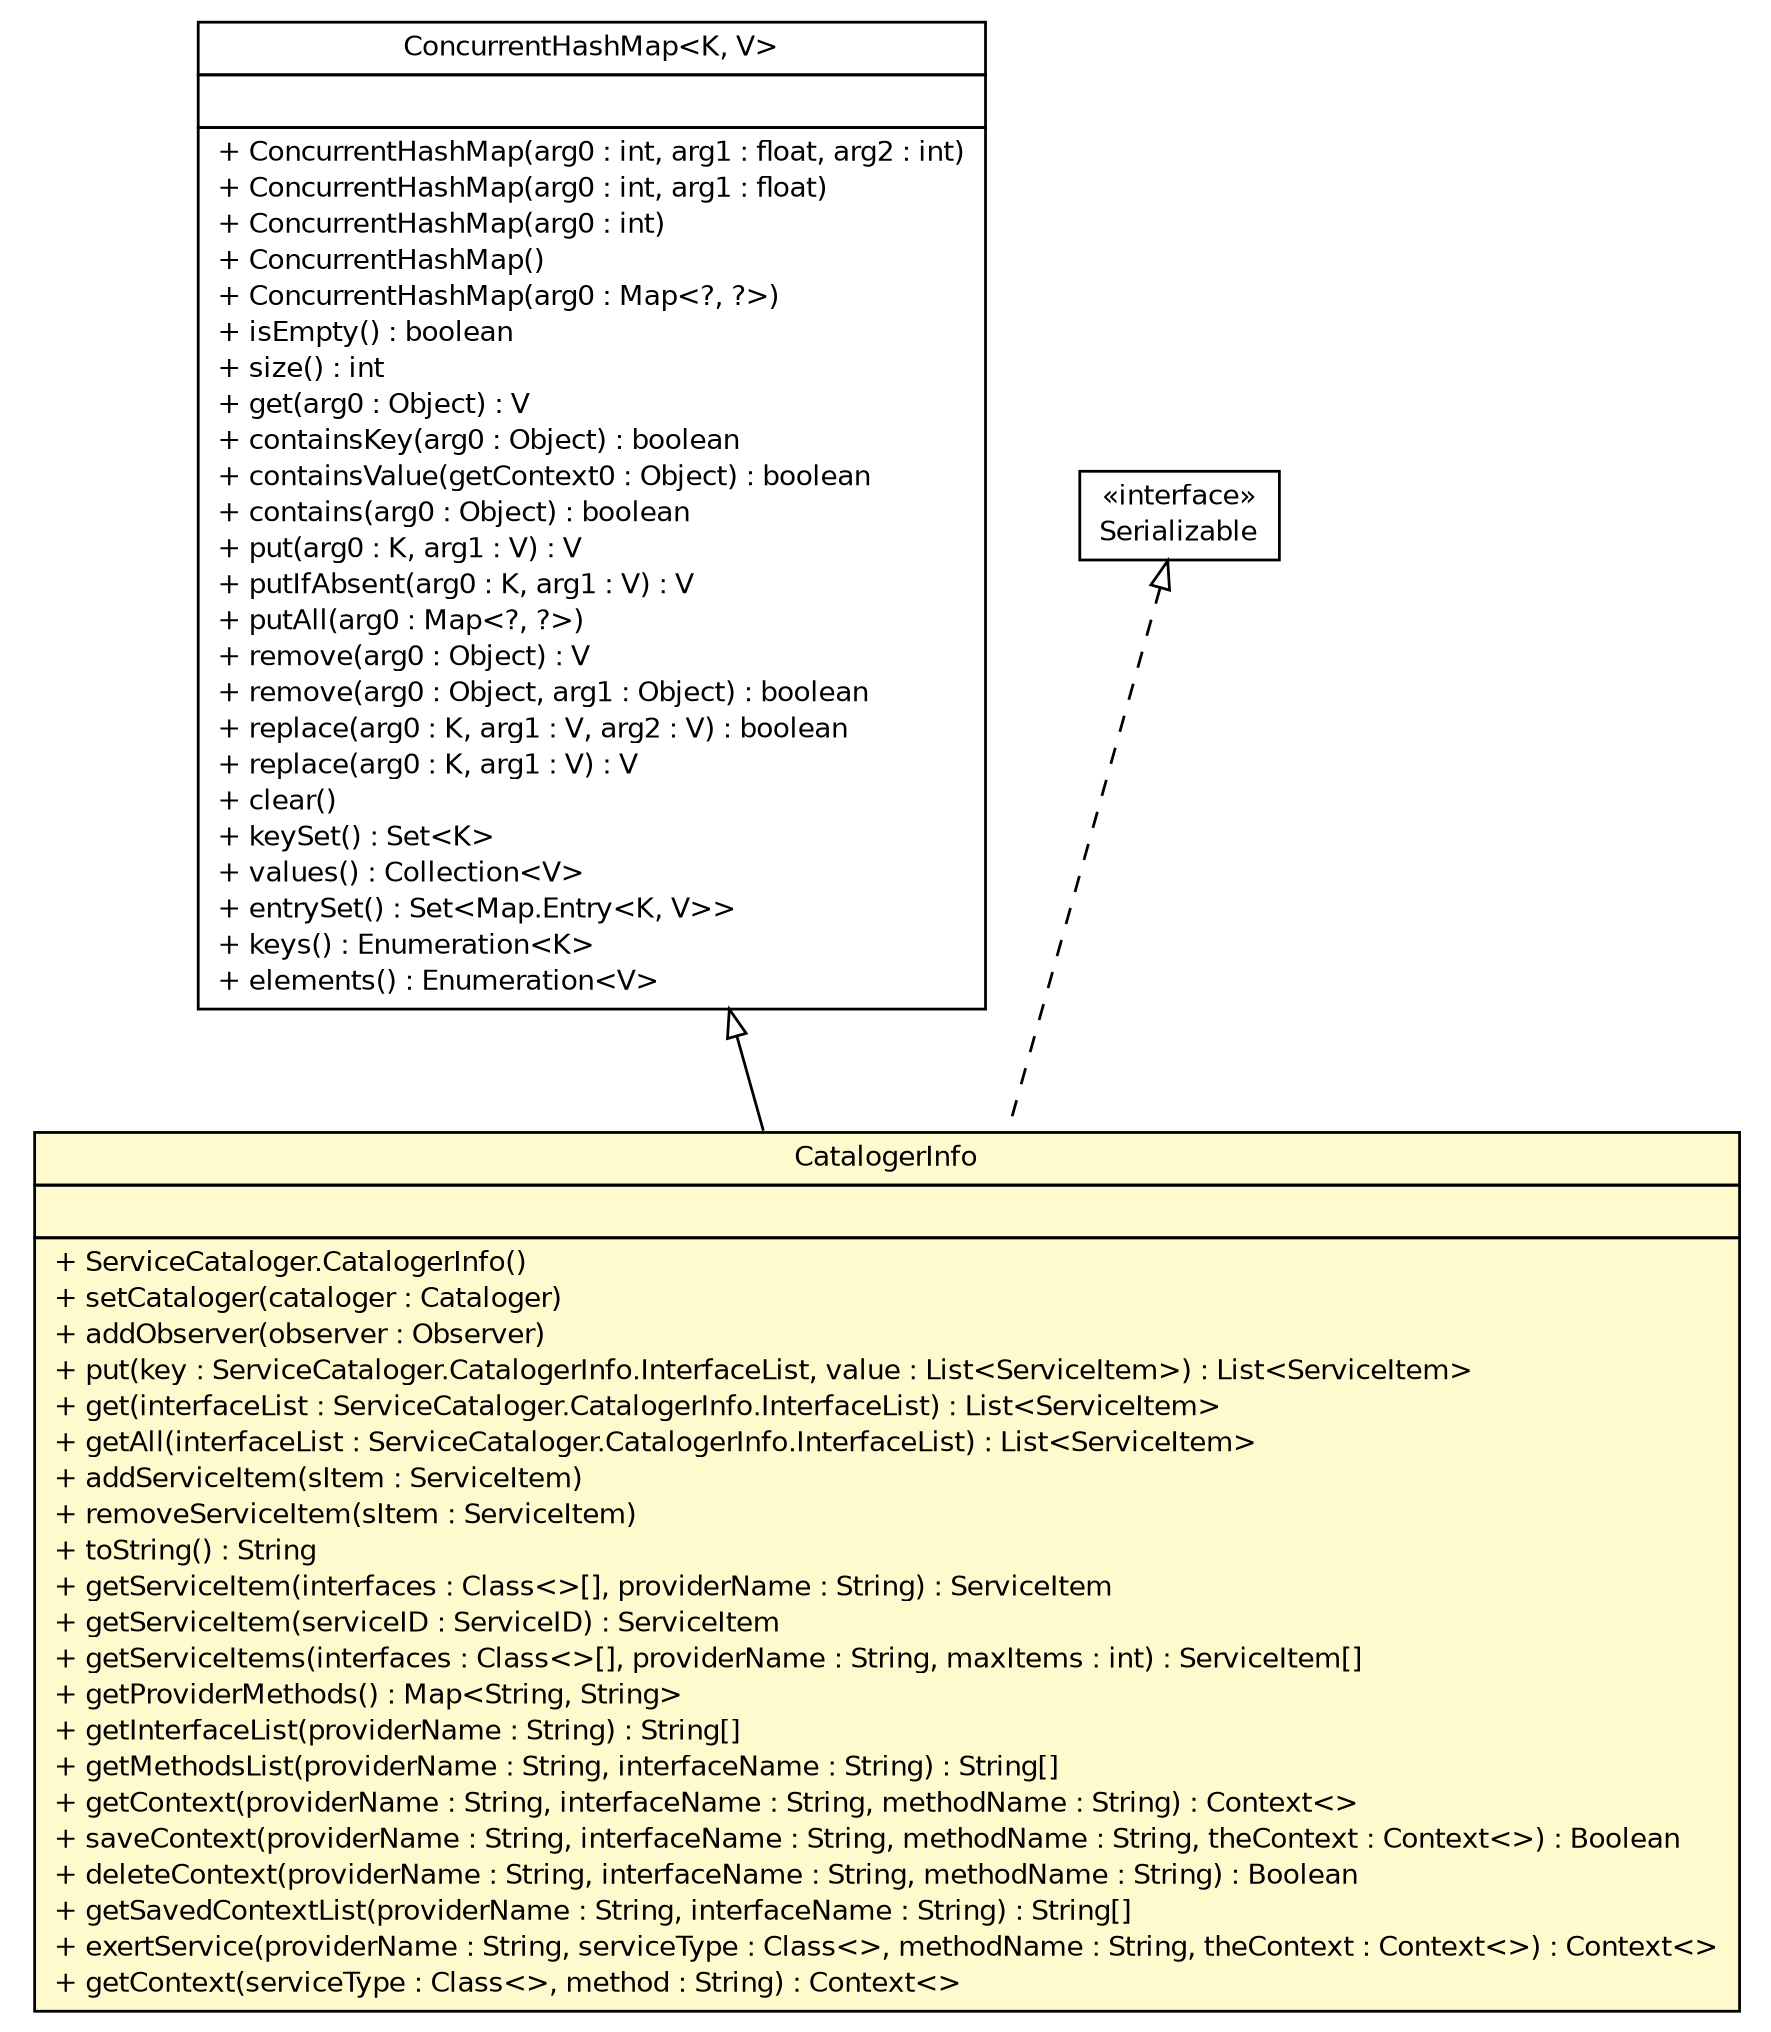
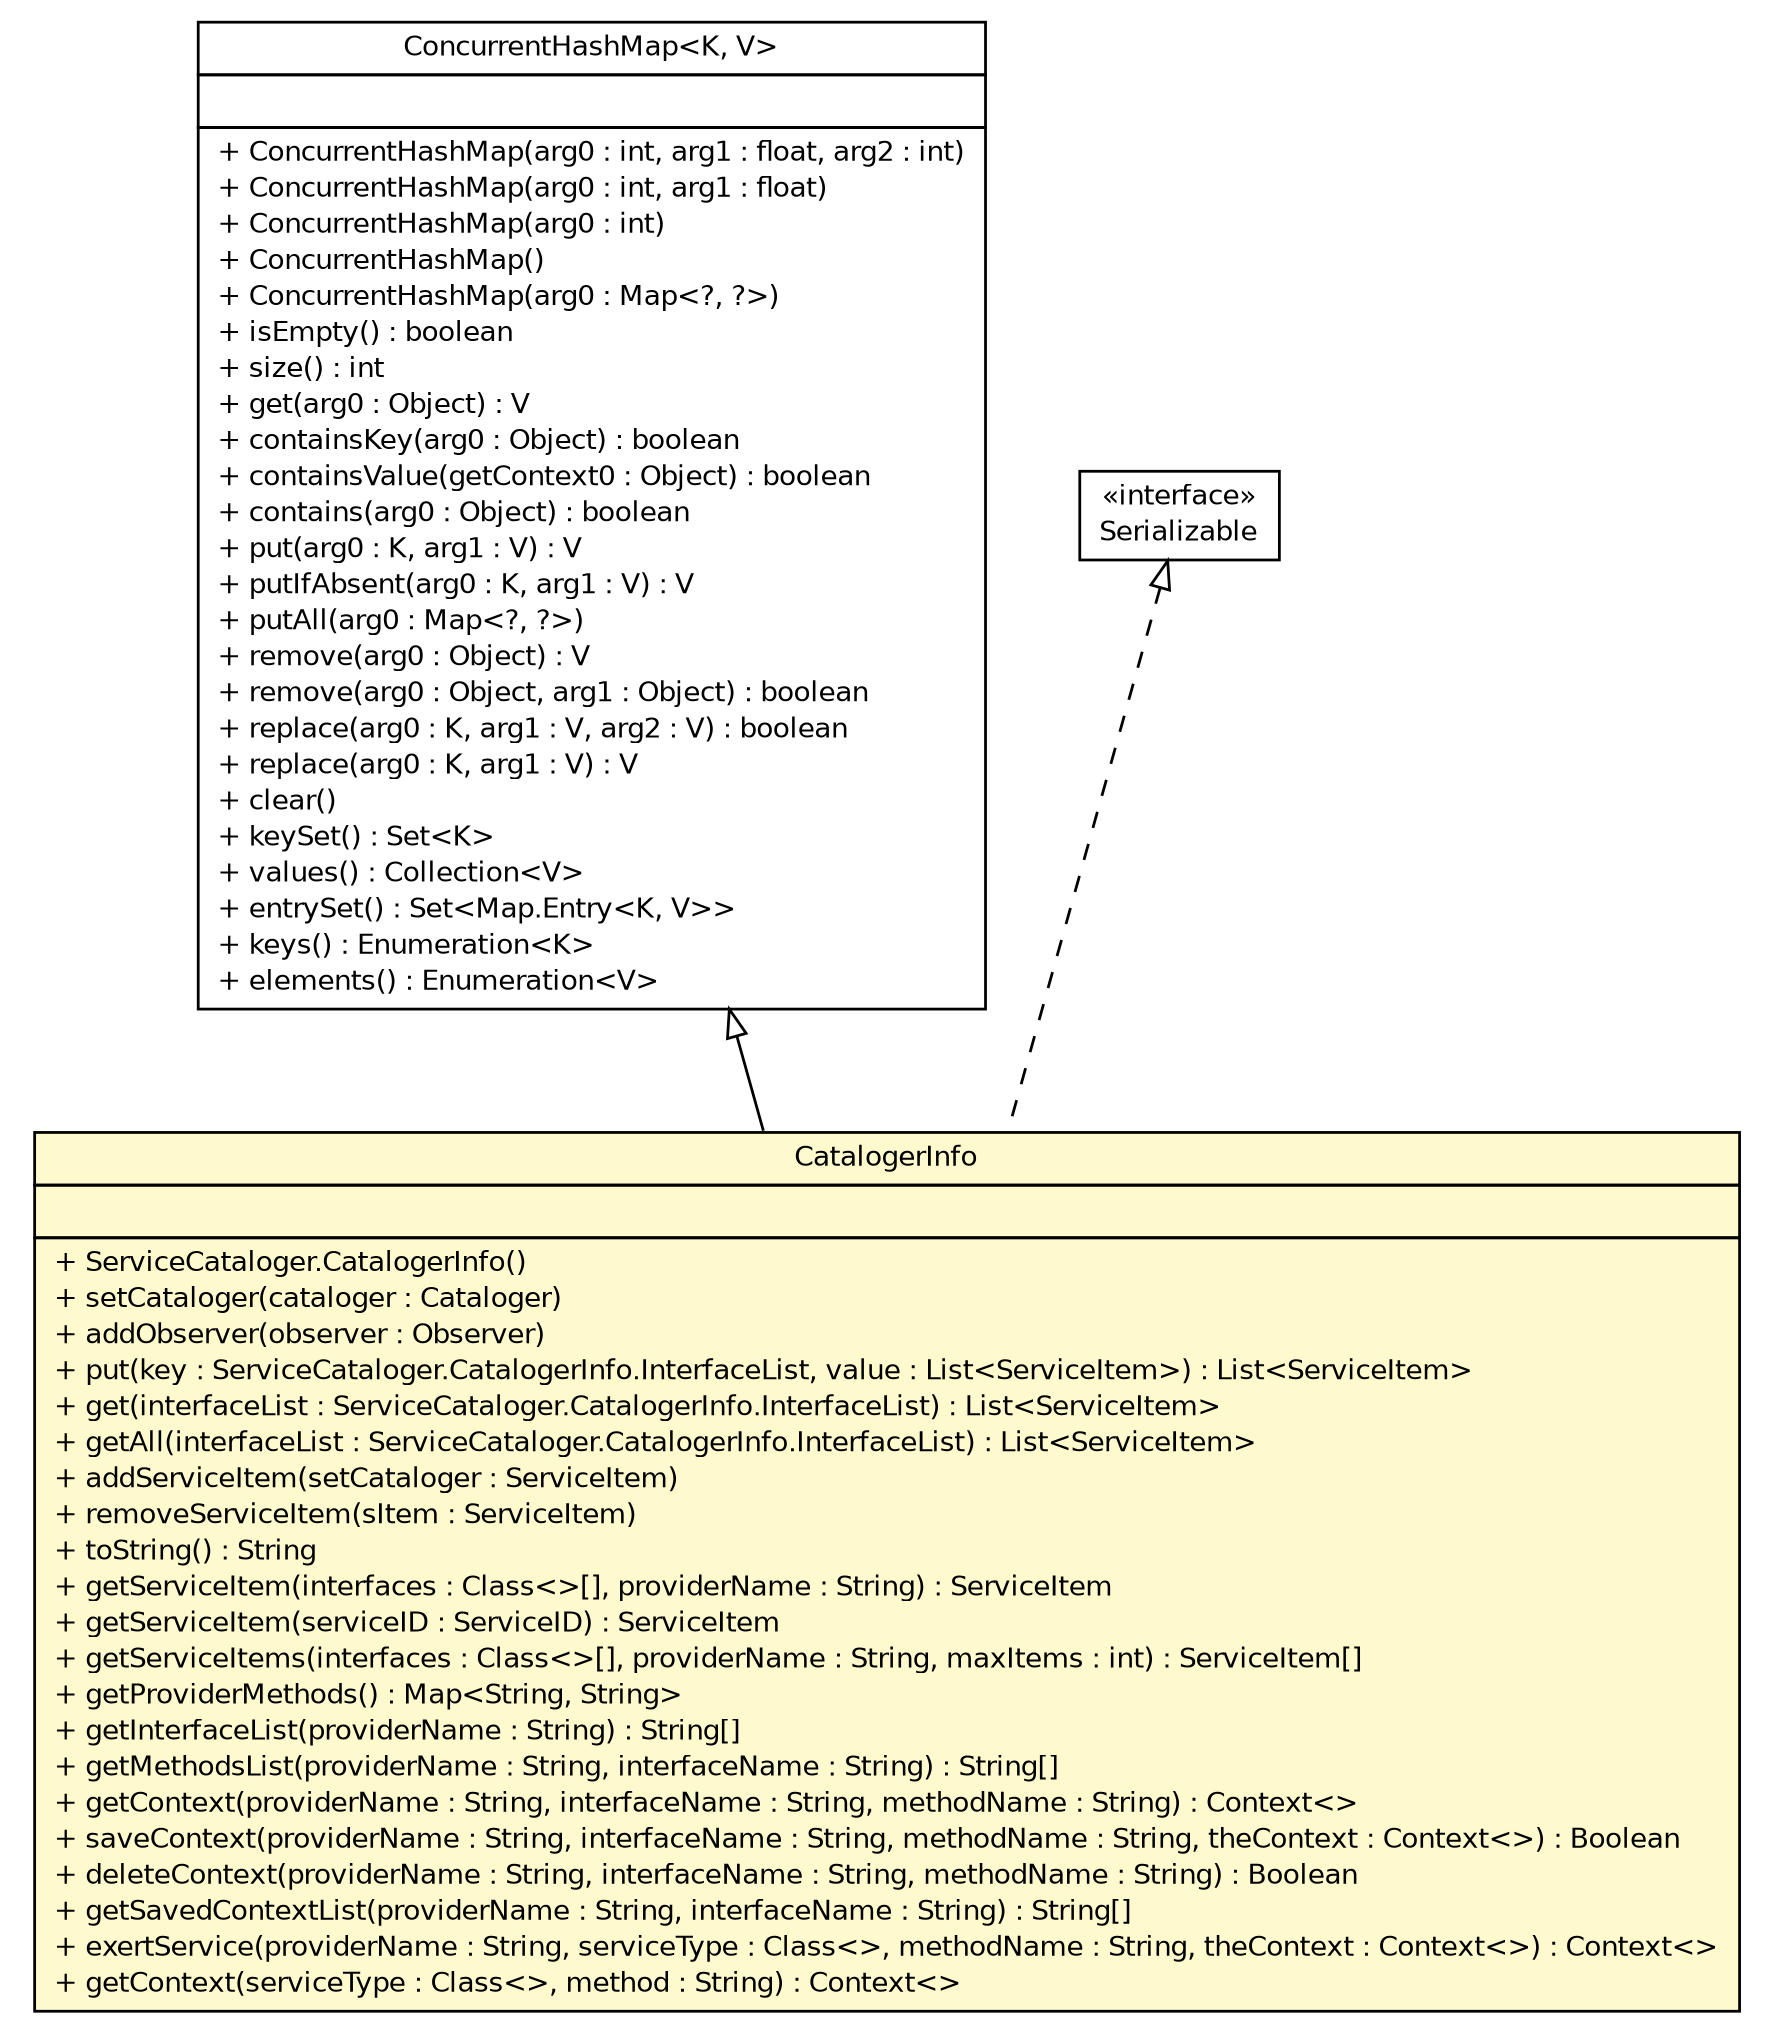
(319, 1479) -> (367, 1479)
